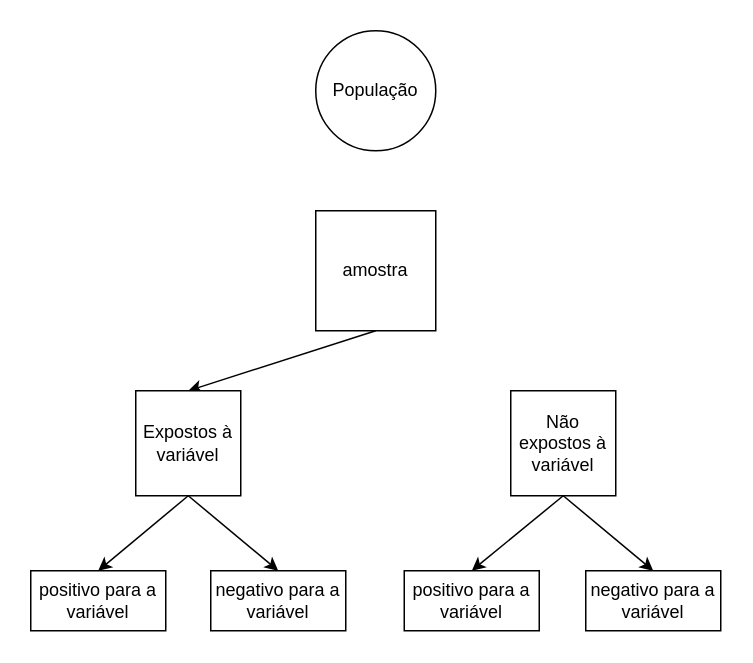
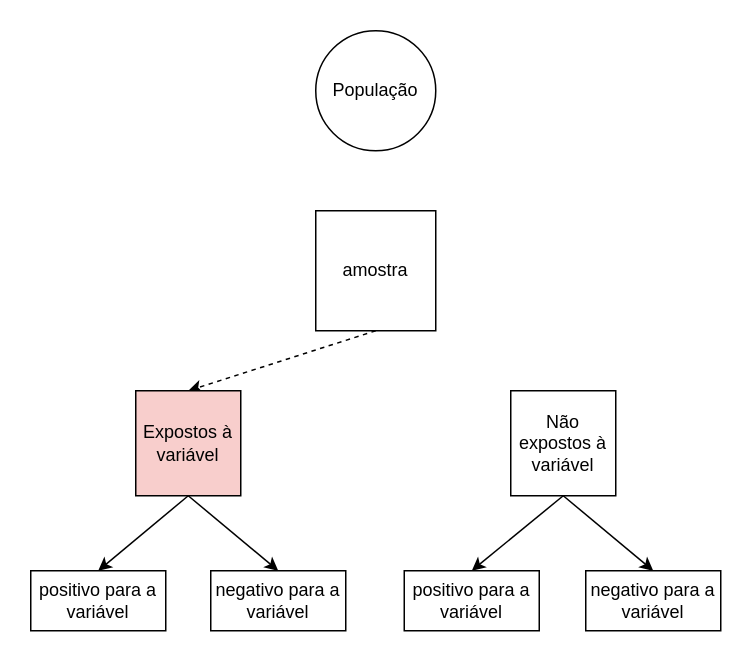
(285, 360) -> (285, 360)
(188, 443) -> (188, 443)
